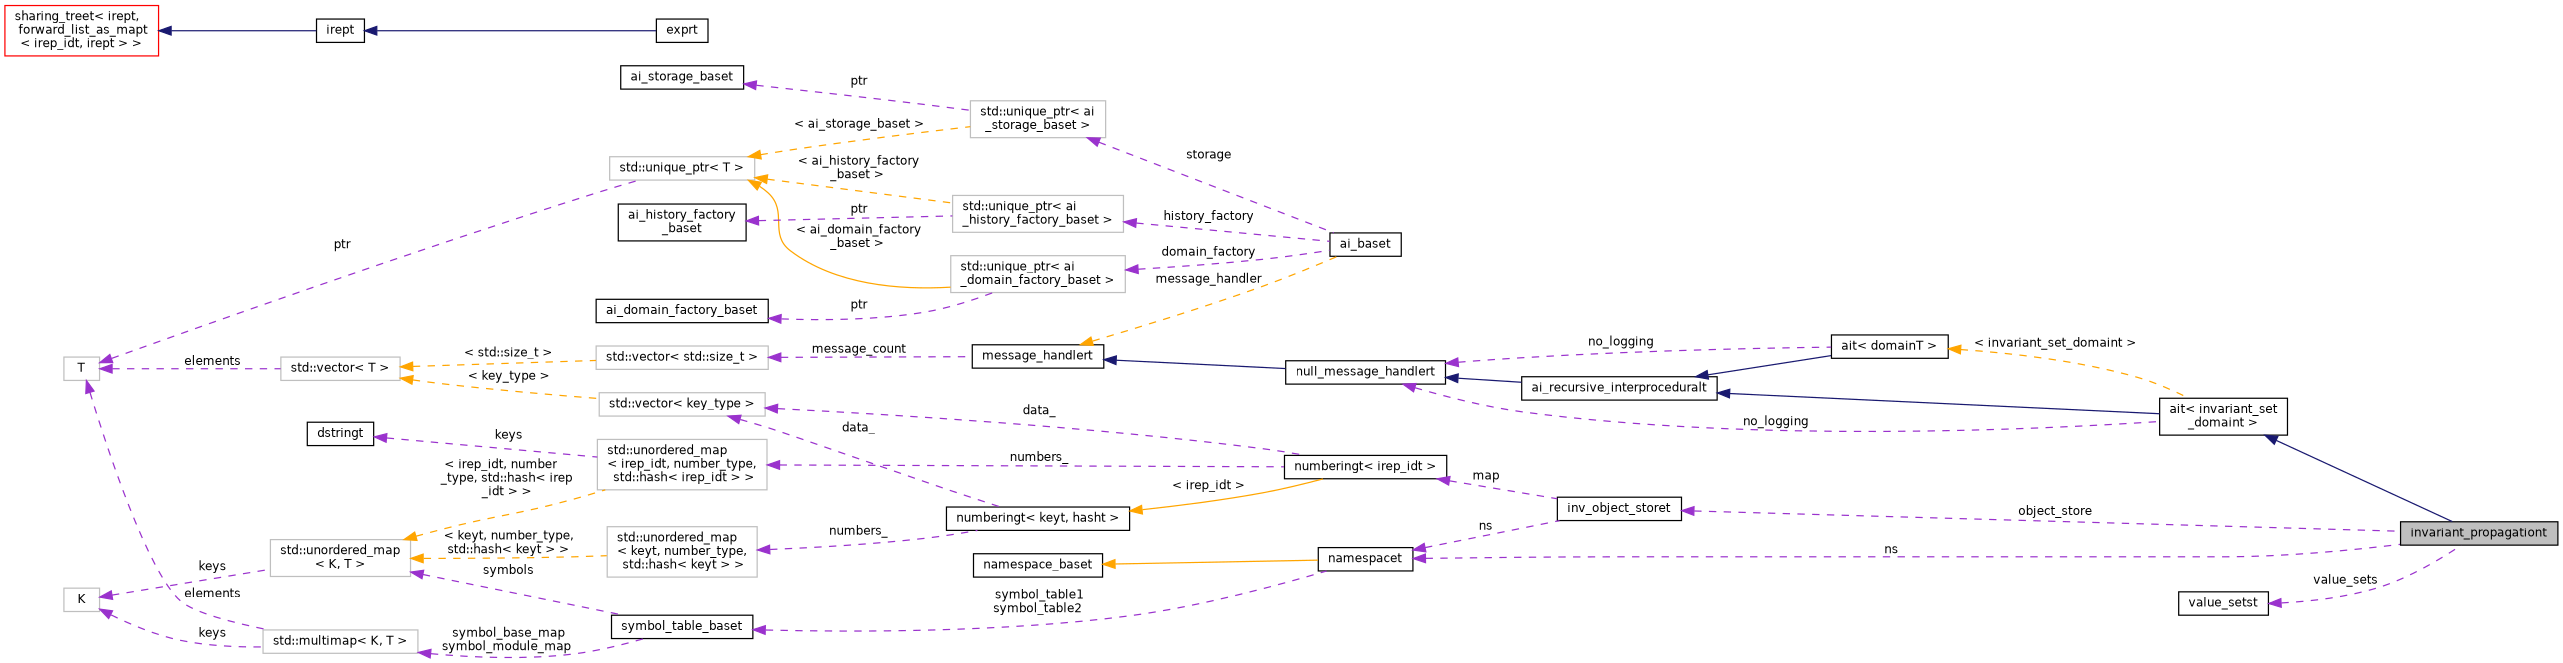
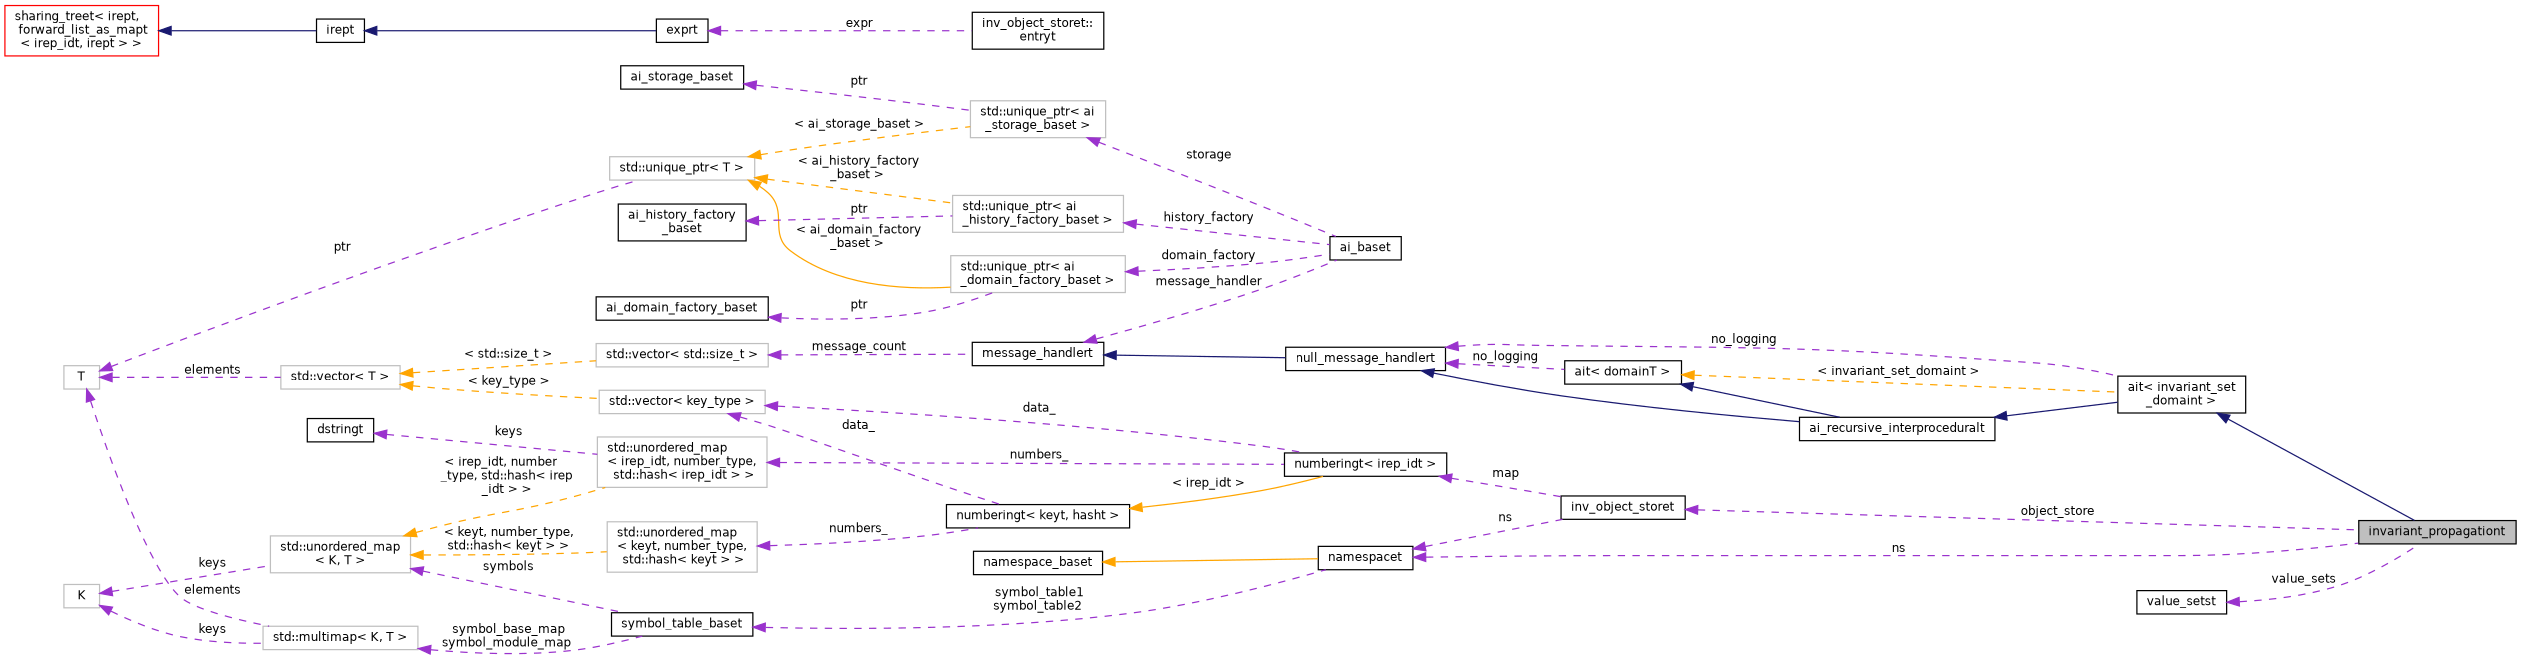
none -> (1038, 31)
(1216, 302) -> (1218, 303)
(1770, 365) -> (1766, 402)
